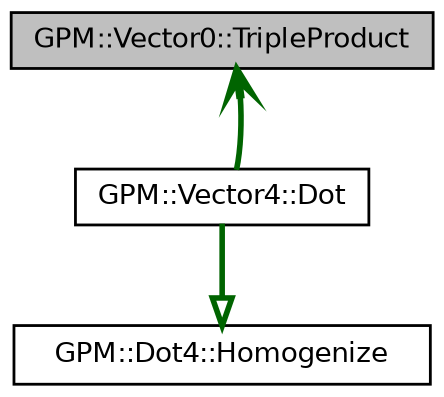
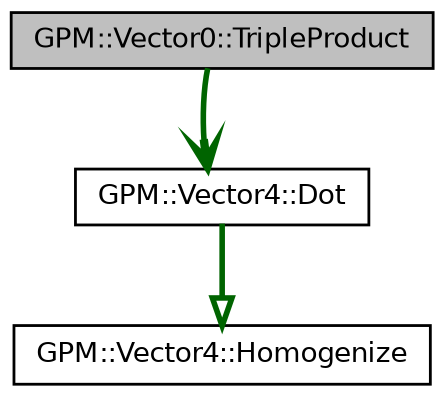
(241, 133) -> (204, 105)
(222, 355) -> (222, 355)
